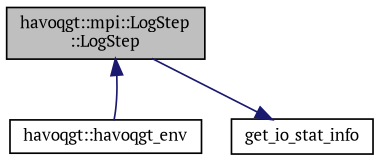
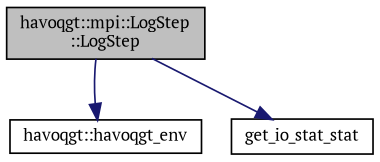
(117, 98) -> (95, 81)
(302, 137) -> (302, 137)
